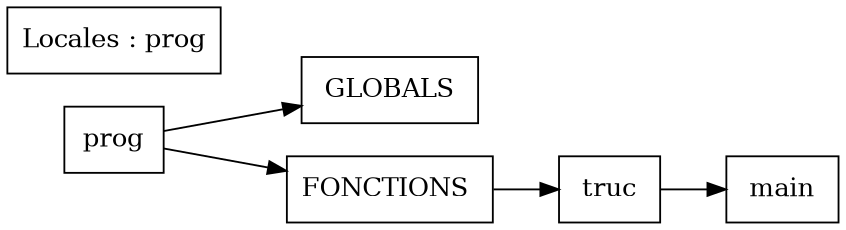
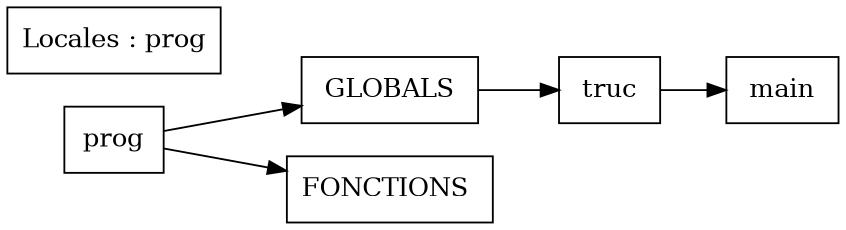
(517, 189) -> (509, 90)
